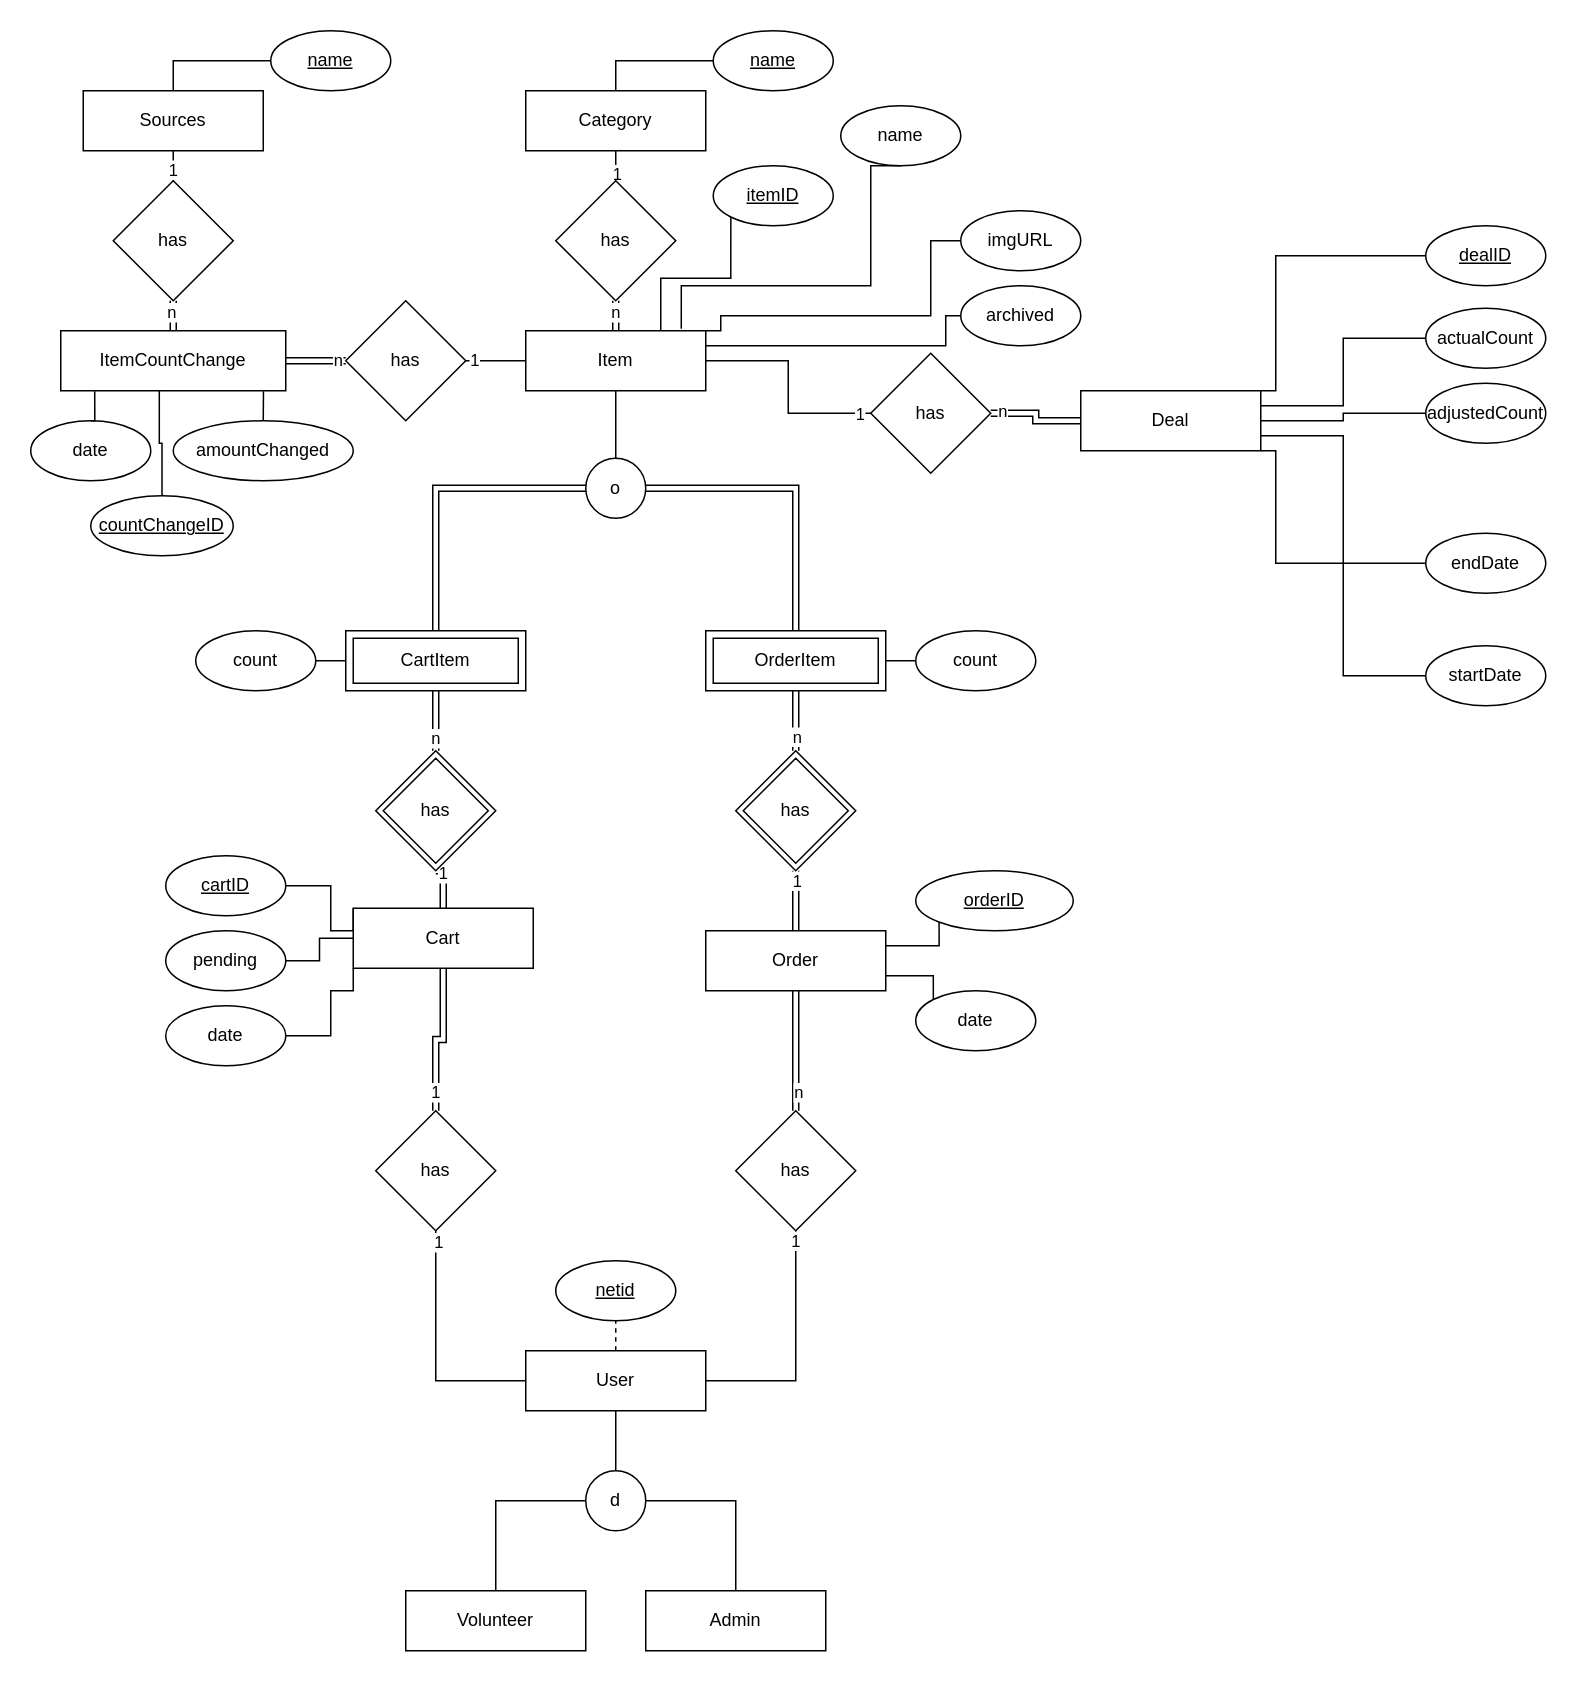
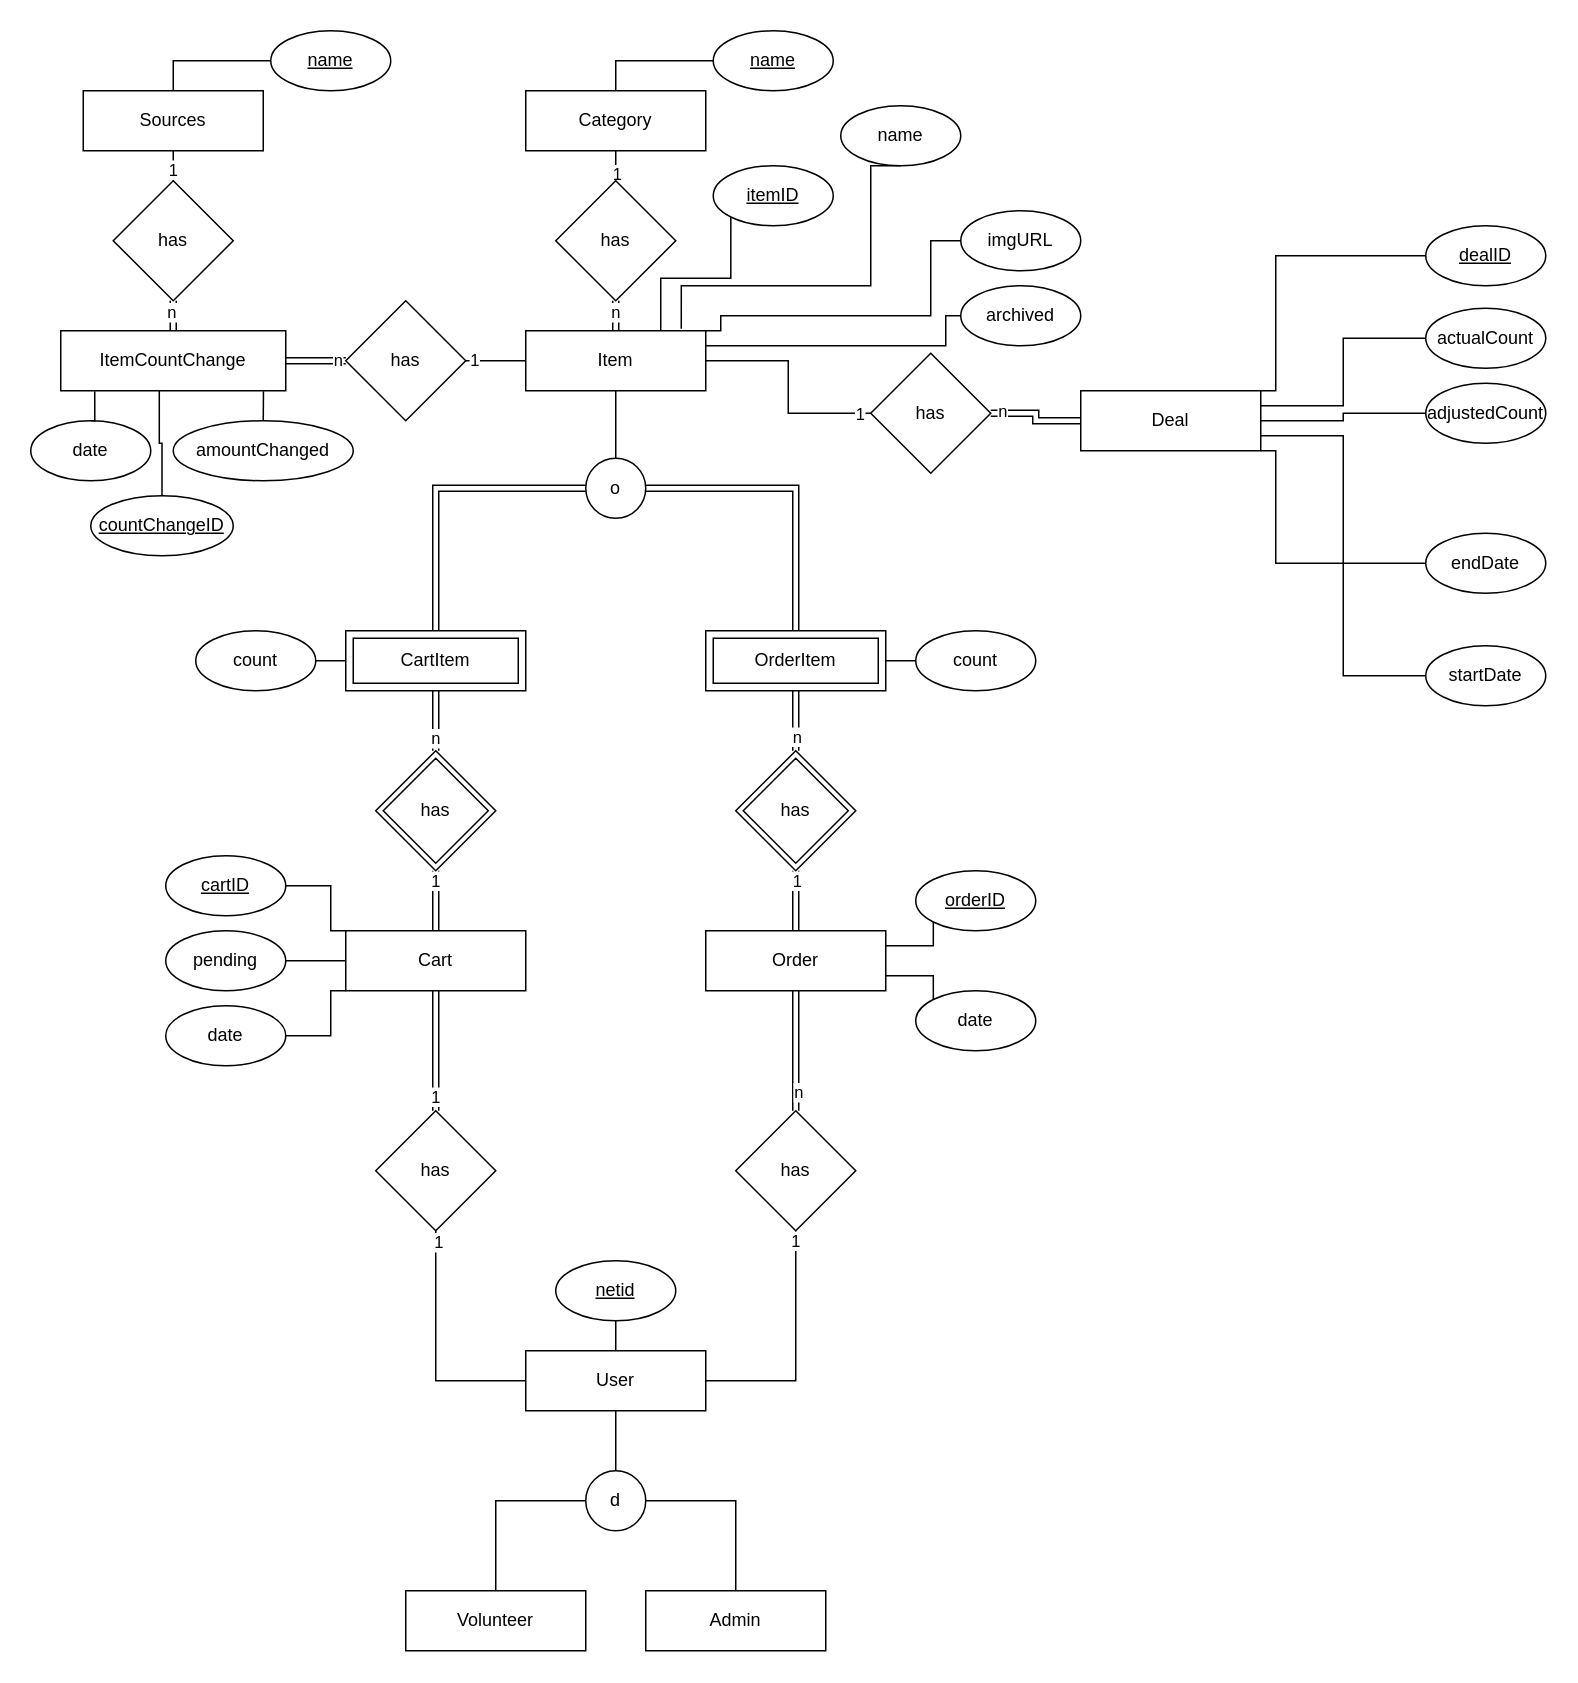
(995, 901) -> (976, 901)
(443, 938) -> (436, 961)
(616, 1335) -> (616, 1335)
